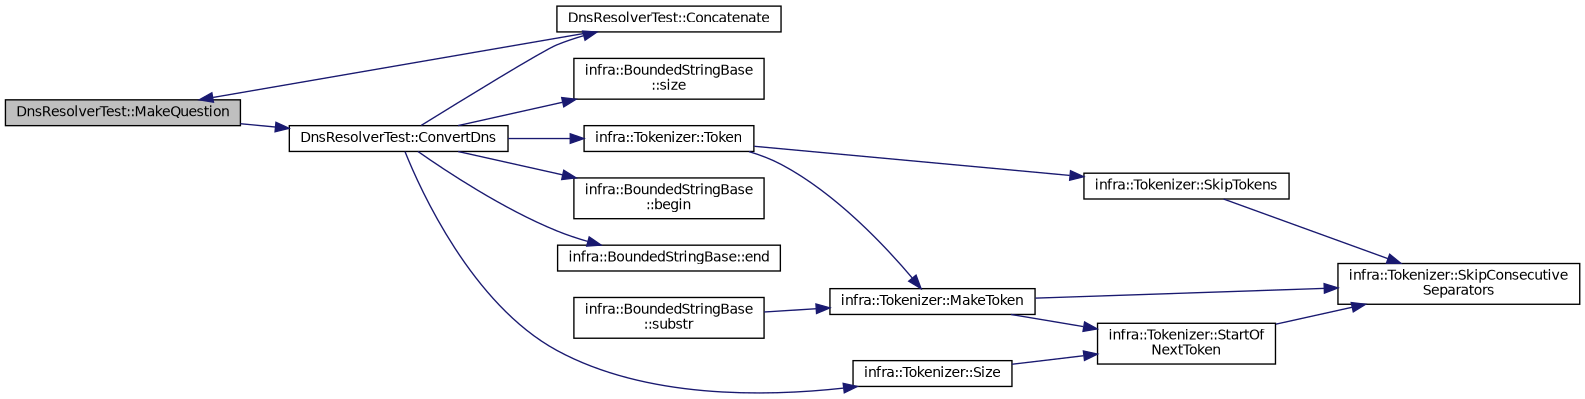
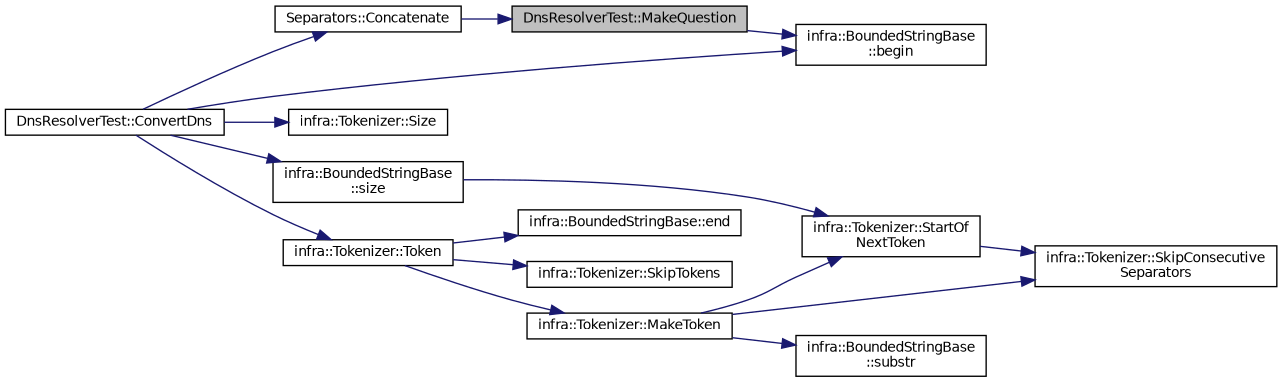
(669, 19) -> (368, 19)
(258, 125) -> (765, 32)
(500, 203) -> (479, 240)
(1306, 229) -> none
(790, 310) -> (757, 341)
(1048, 360) -> (640, 185)
